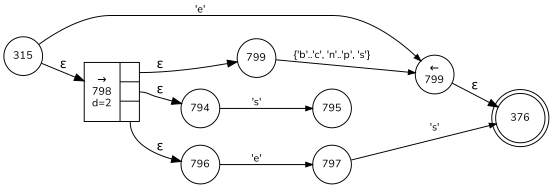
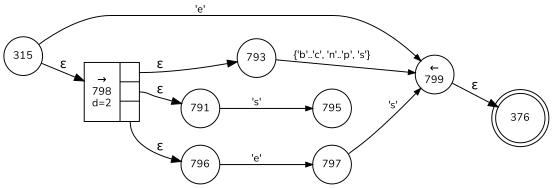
(257, 58) -> (257, 58)
(200, 108) -> (200, 108)
(420, 143) -> (383, 125)
